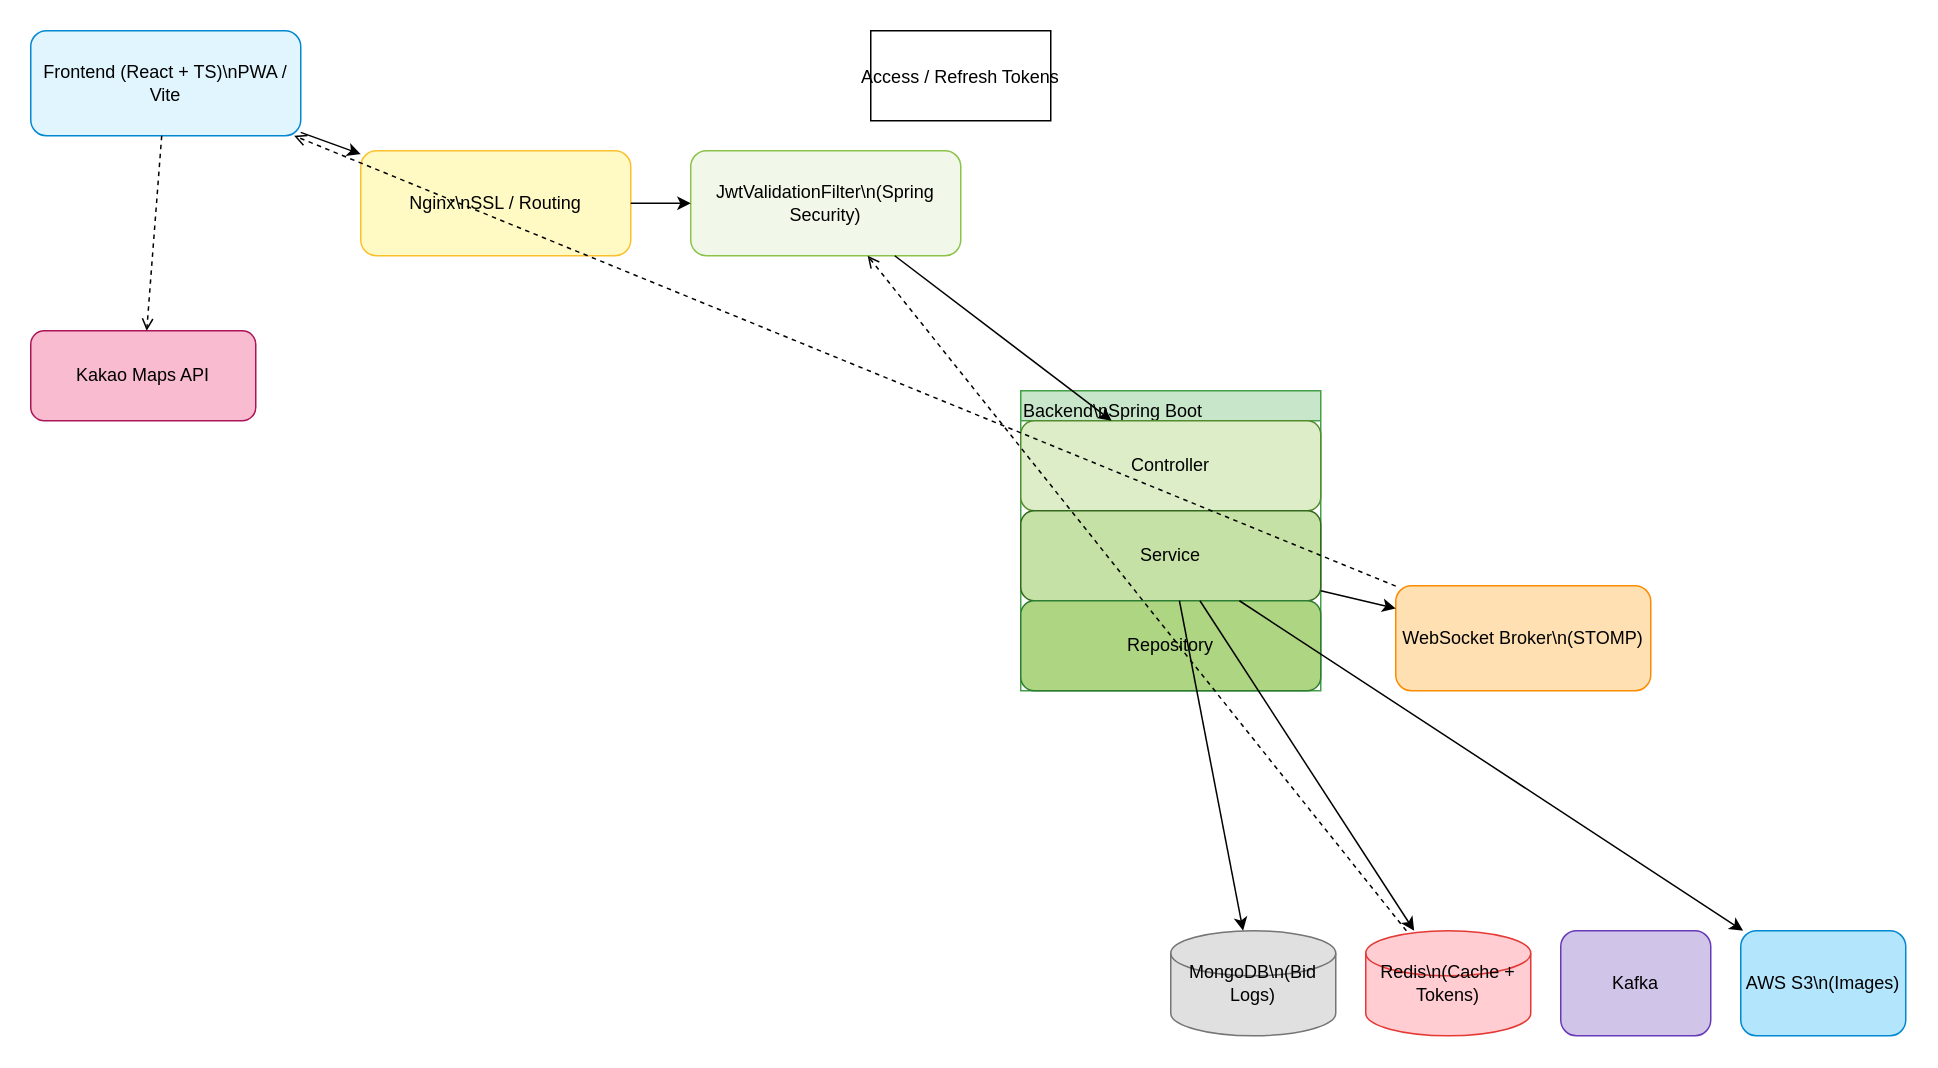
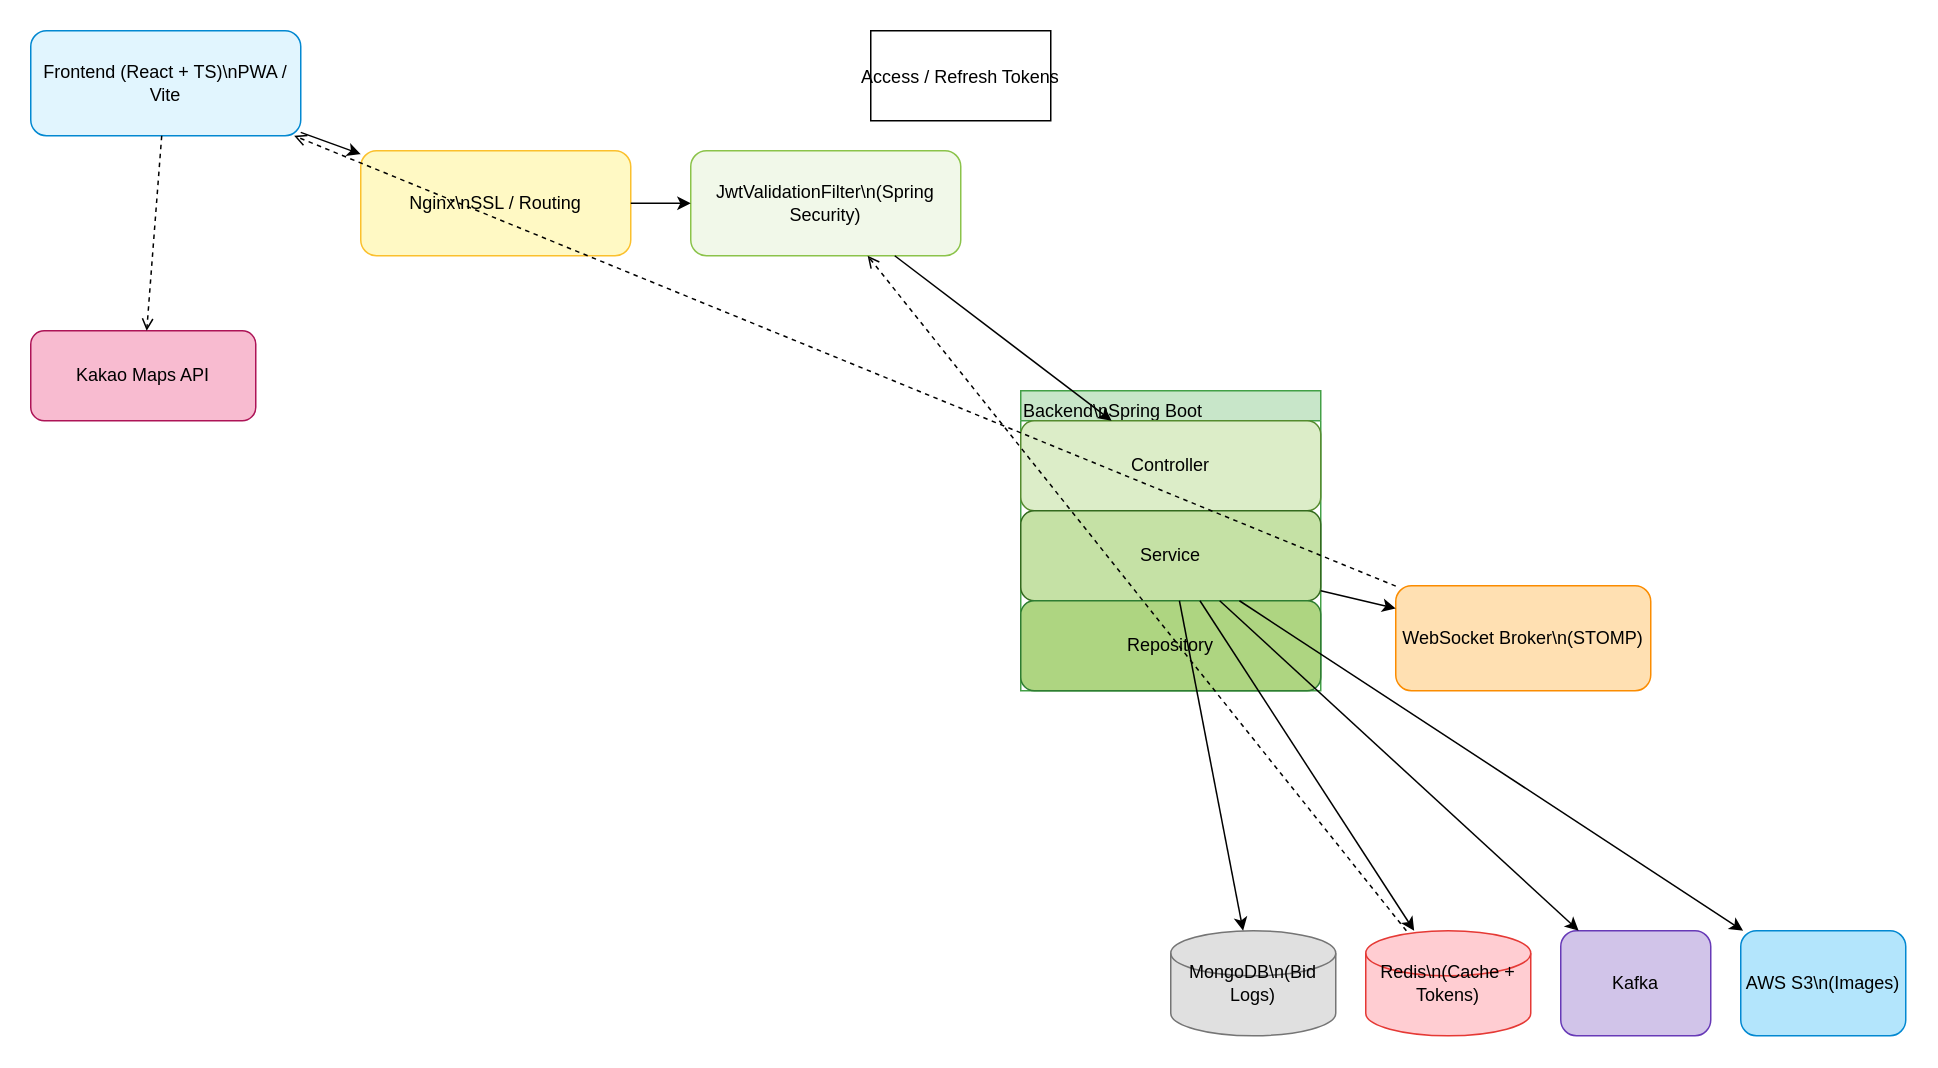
none -> (1396, 763)
